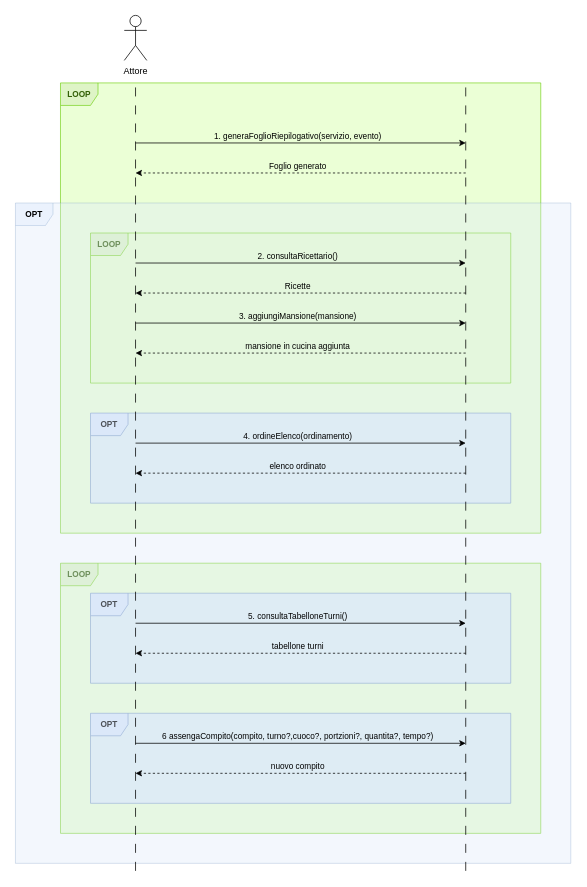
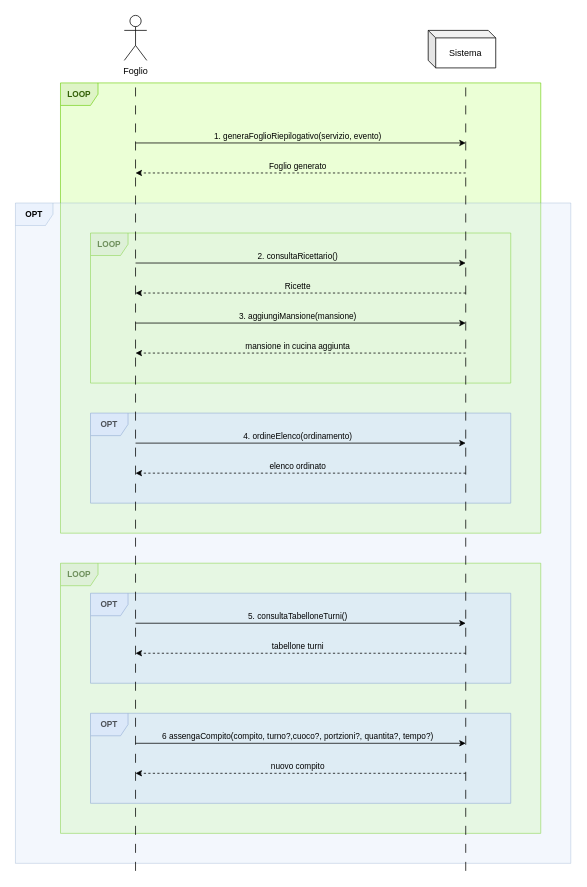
none -> (462, 49)
(136, 71) -> (136, 71)
